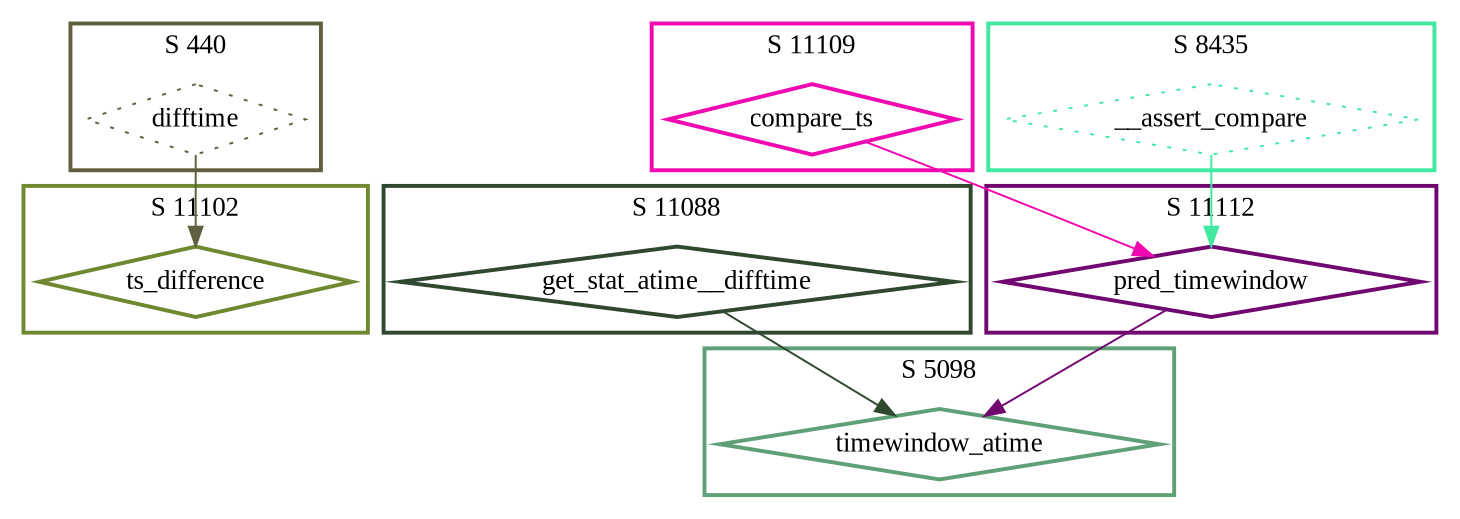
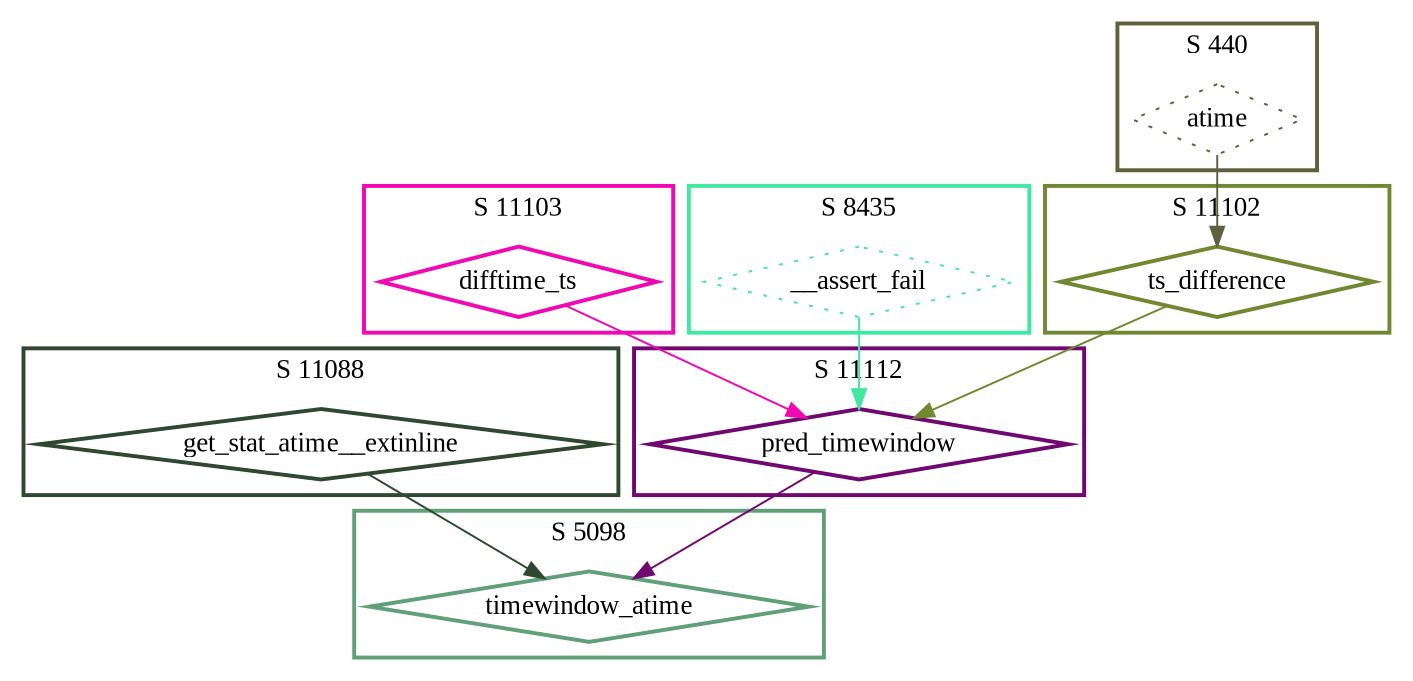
(812, 46) -> (519, 208)
(196, 119) -> (1217, 119)
(812, 119) -> (519, 282)
(1211, 119) -> (859, 282)
(677, 282) -> (321, 444)
none -> (1044, 360)
